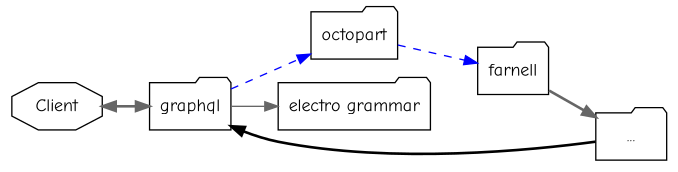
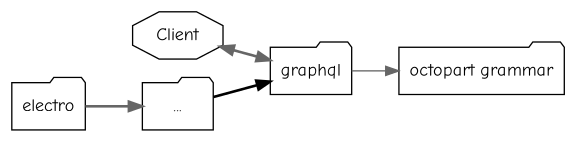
(354, 35) -> none
(513, 71) -> (49, 106)
(354, 106) -> (482, 71)
